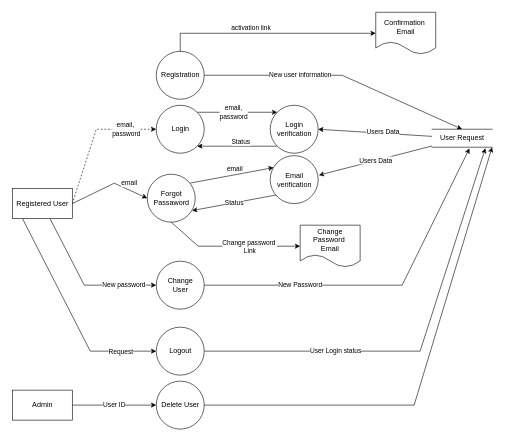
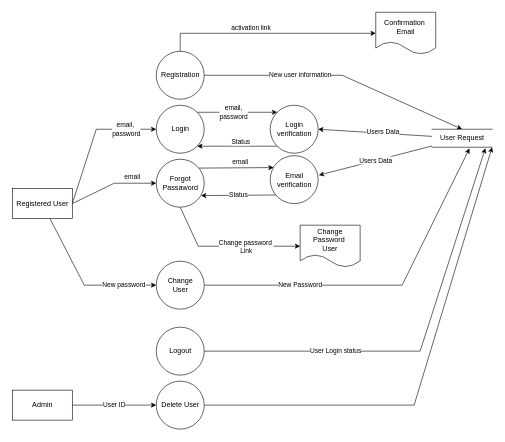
(87, 157) -> (87, 157)
(171, 198) -> (180, 183)
(330, 240) -> (330, 240)
(47, 267) -> none
